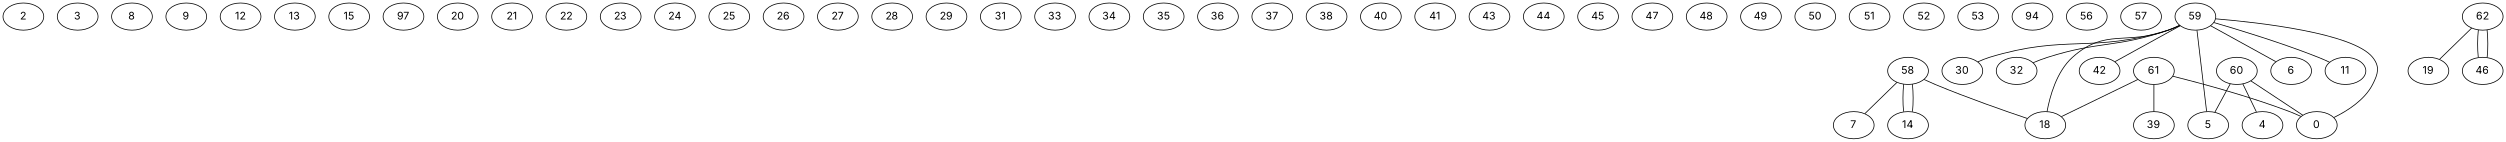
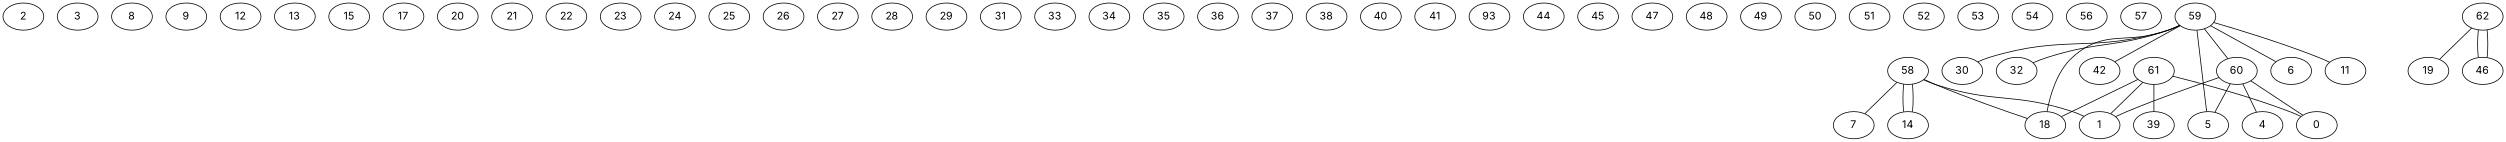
(403, 17) -> (403, 17)
(1489, 17) -> (1489, 17)
(2032, 17) -> (2032, 17)
(2336, 39) -> (2216, 44)
none -> (2100, 125)
